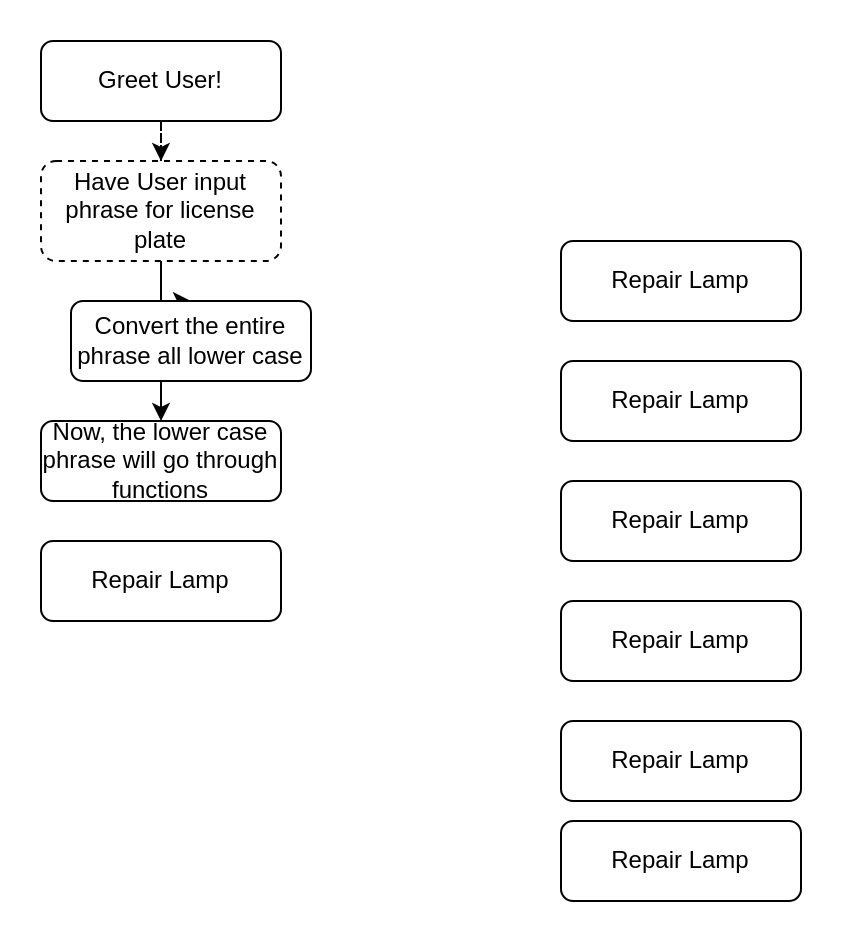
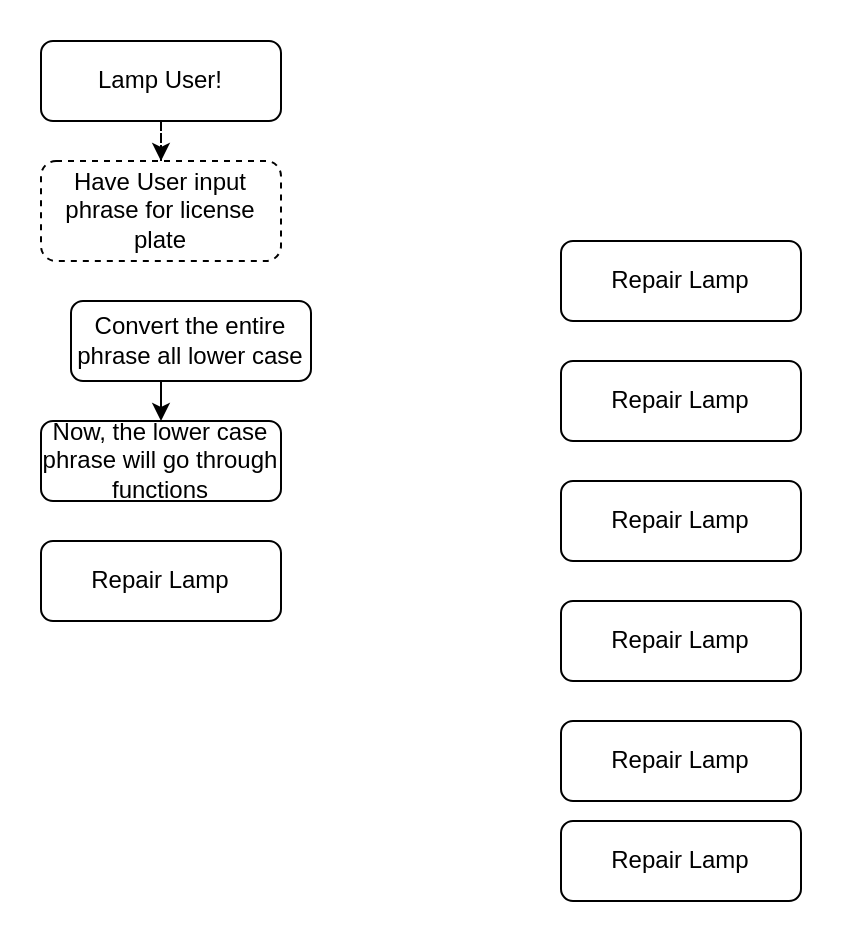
(161, 81) -> (161, 81)
(161, 282) -> none
